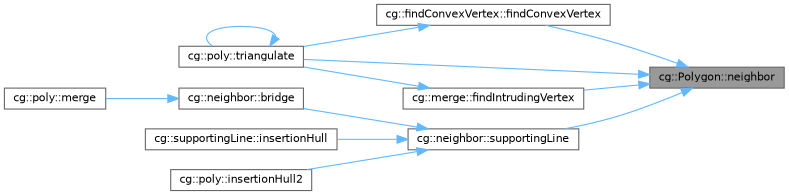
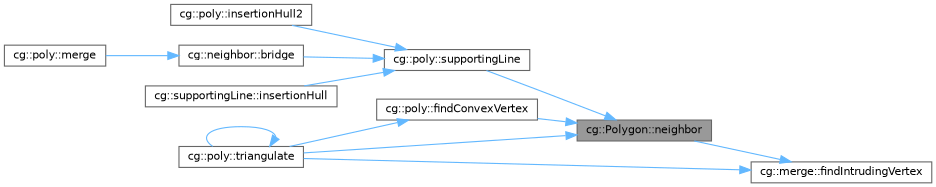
(493, 15) -> (457, 110)
(611, 88) -> (737, 150)
(493, 139) -> (457, 60)
